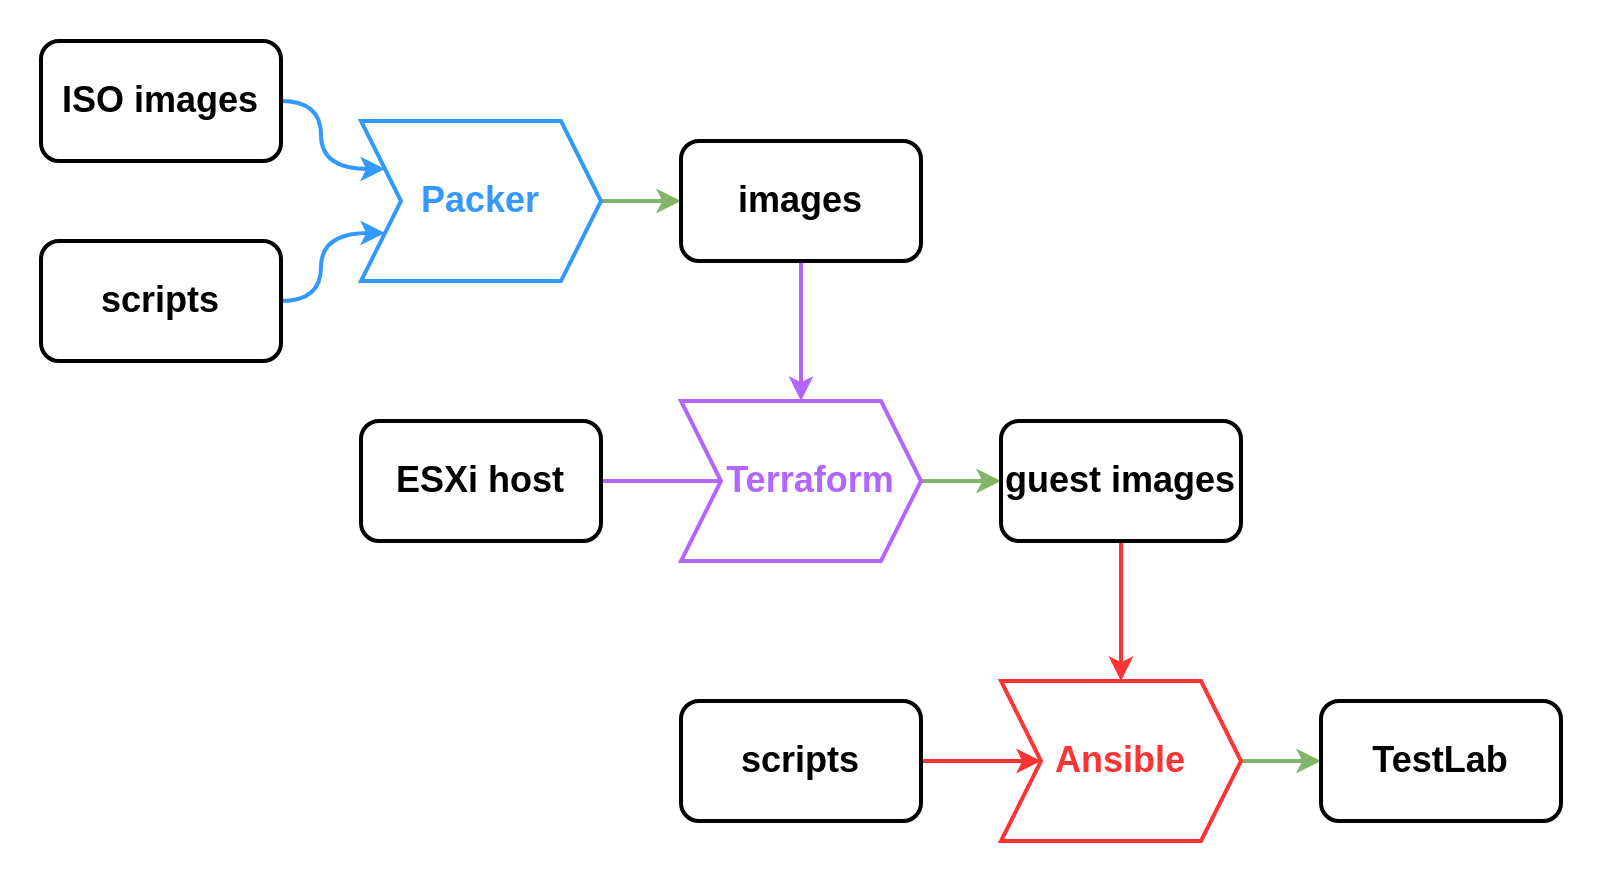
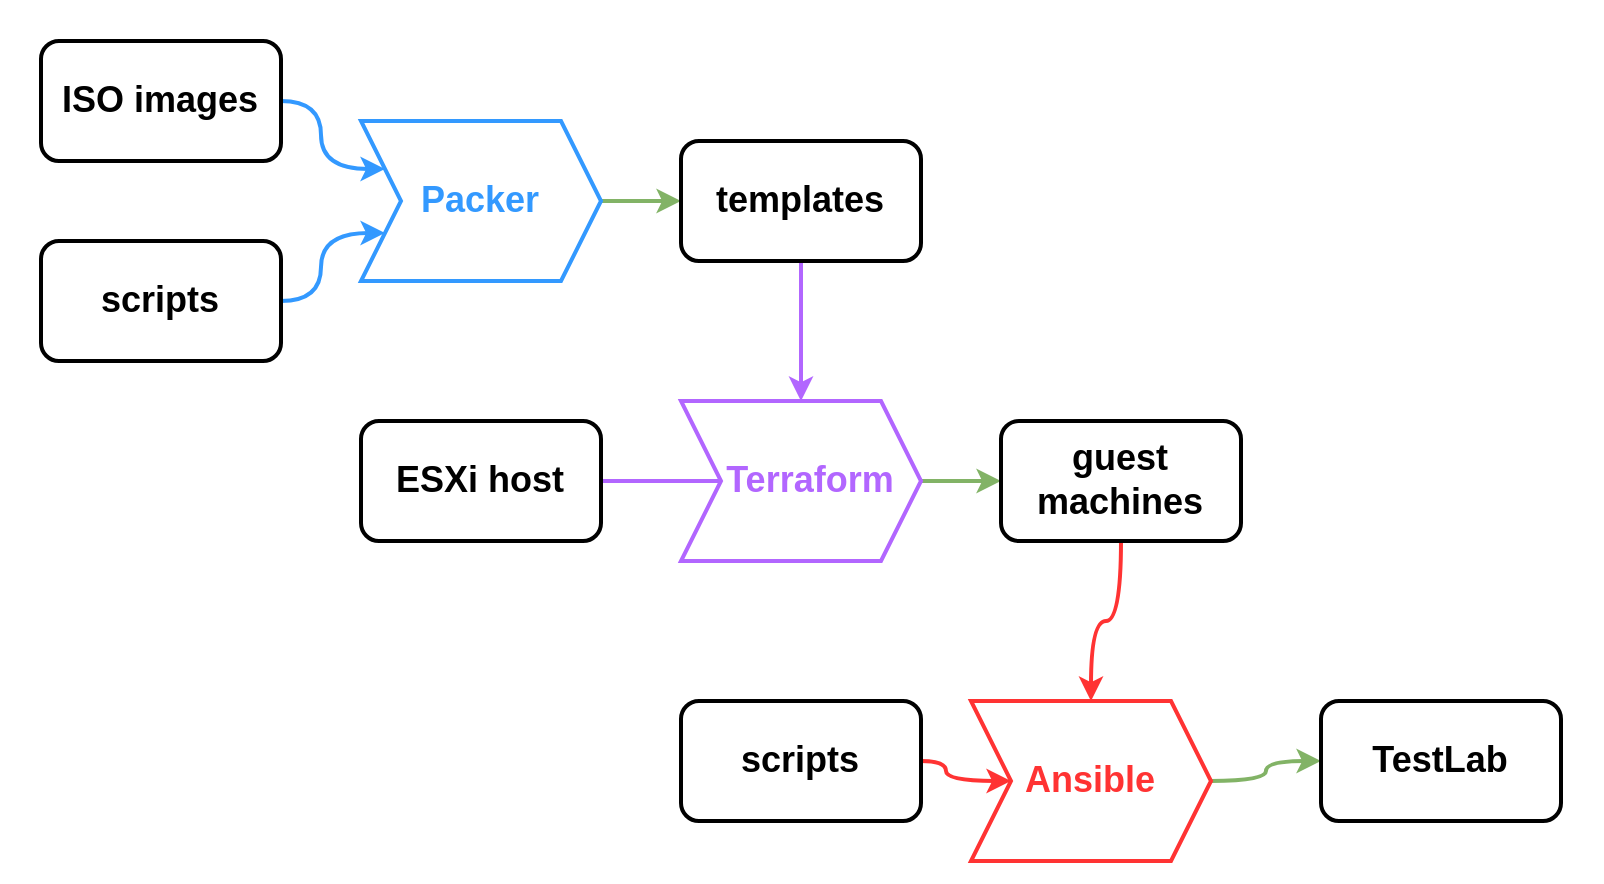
(801, 201) -> (801, 201)
(1121, 481) -> (1121, 481)
(1121, 761) -> (1091, 781)
